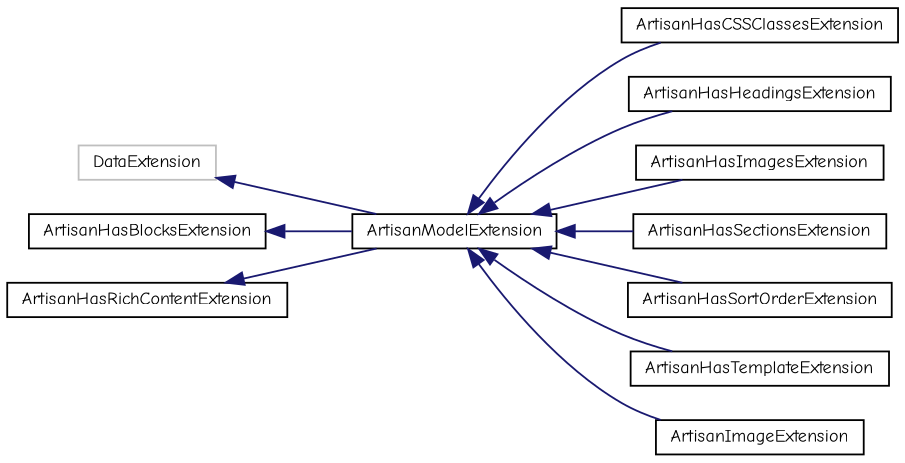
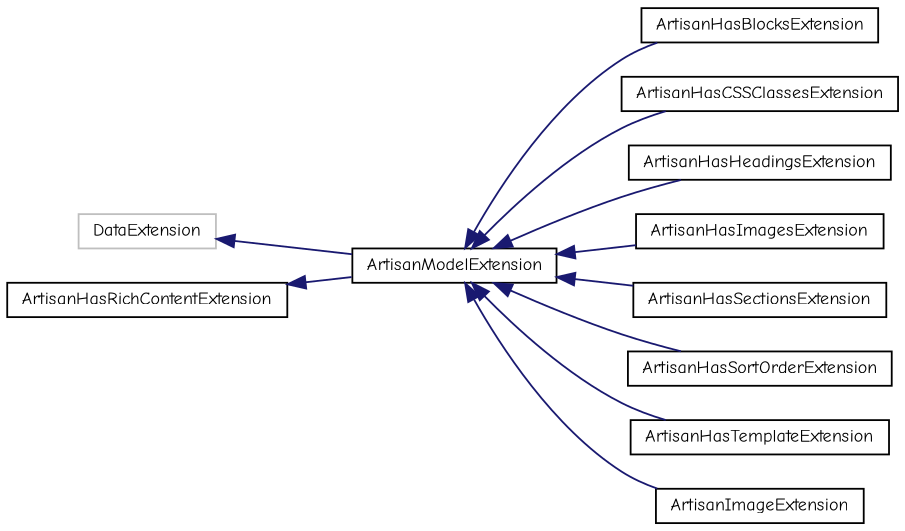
(319, 231) -> (551, 122)
